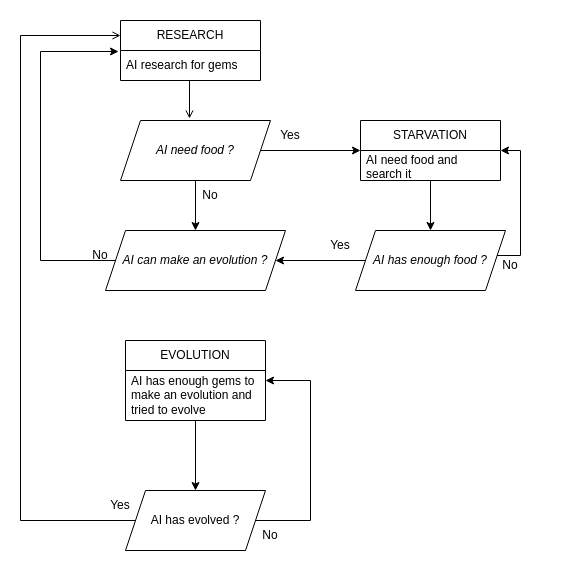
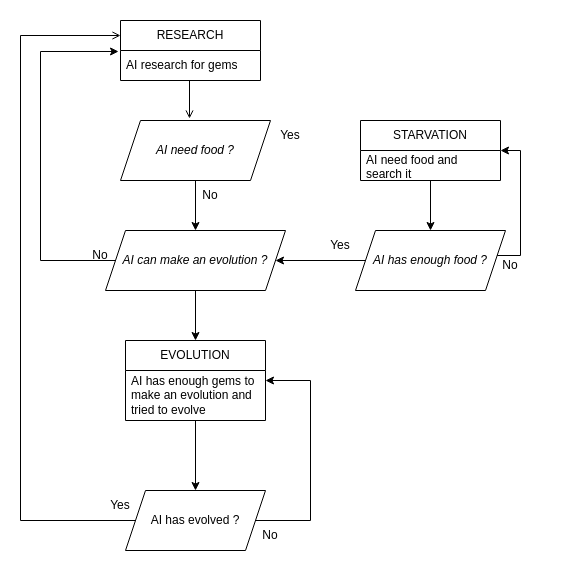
(307, 151) -> none
none -> (196, 312)
